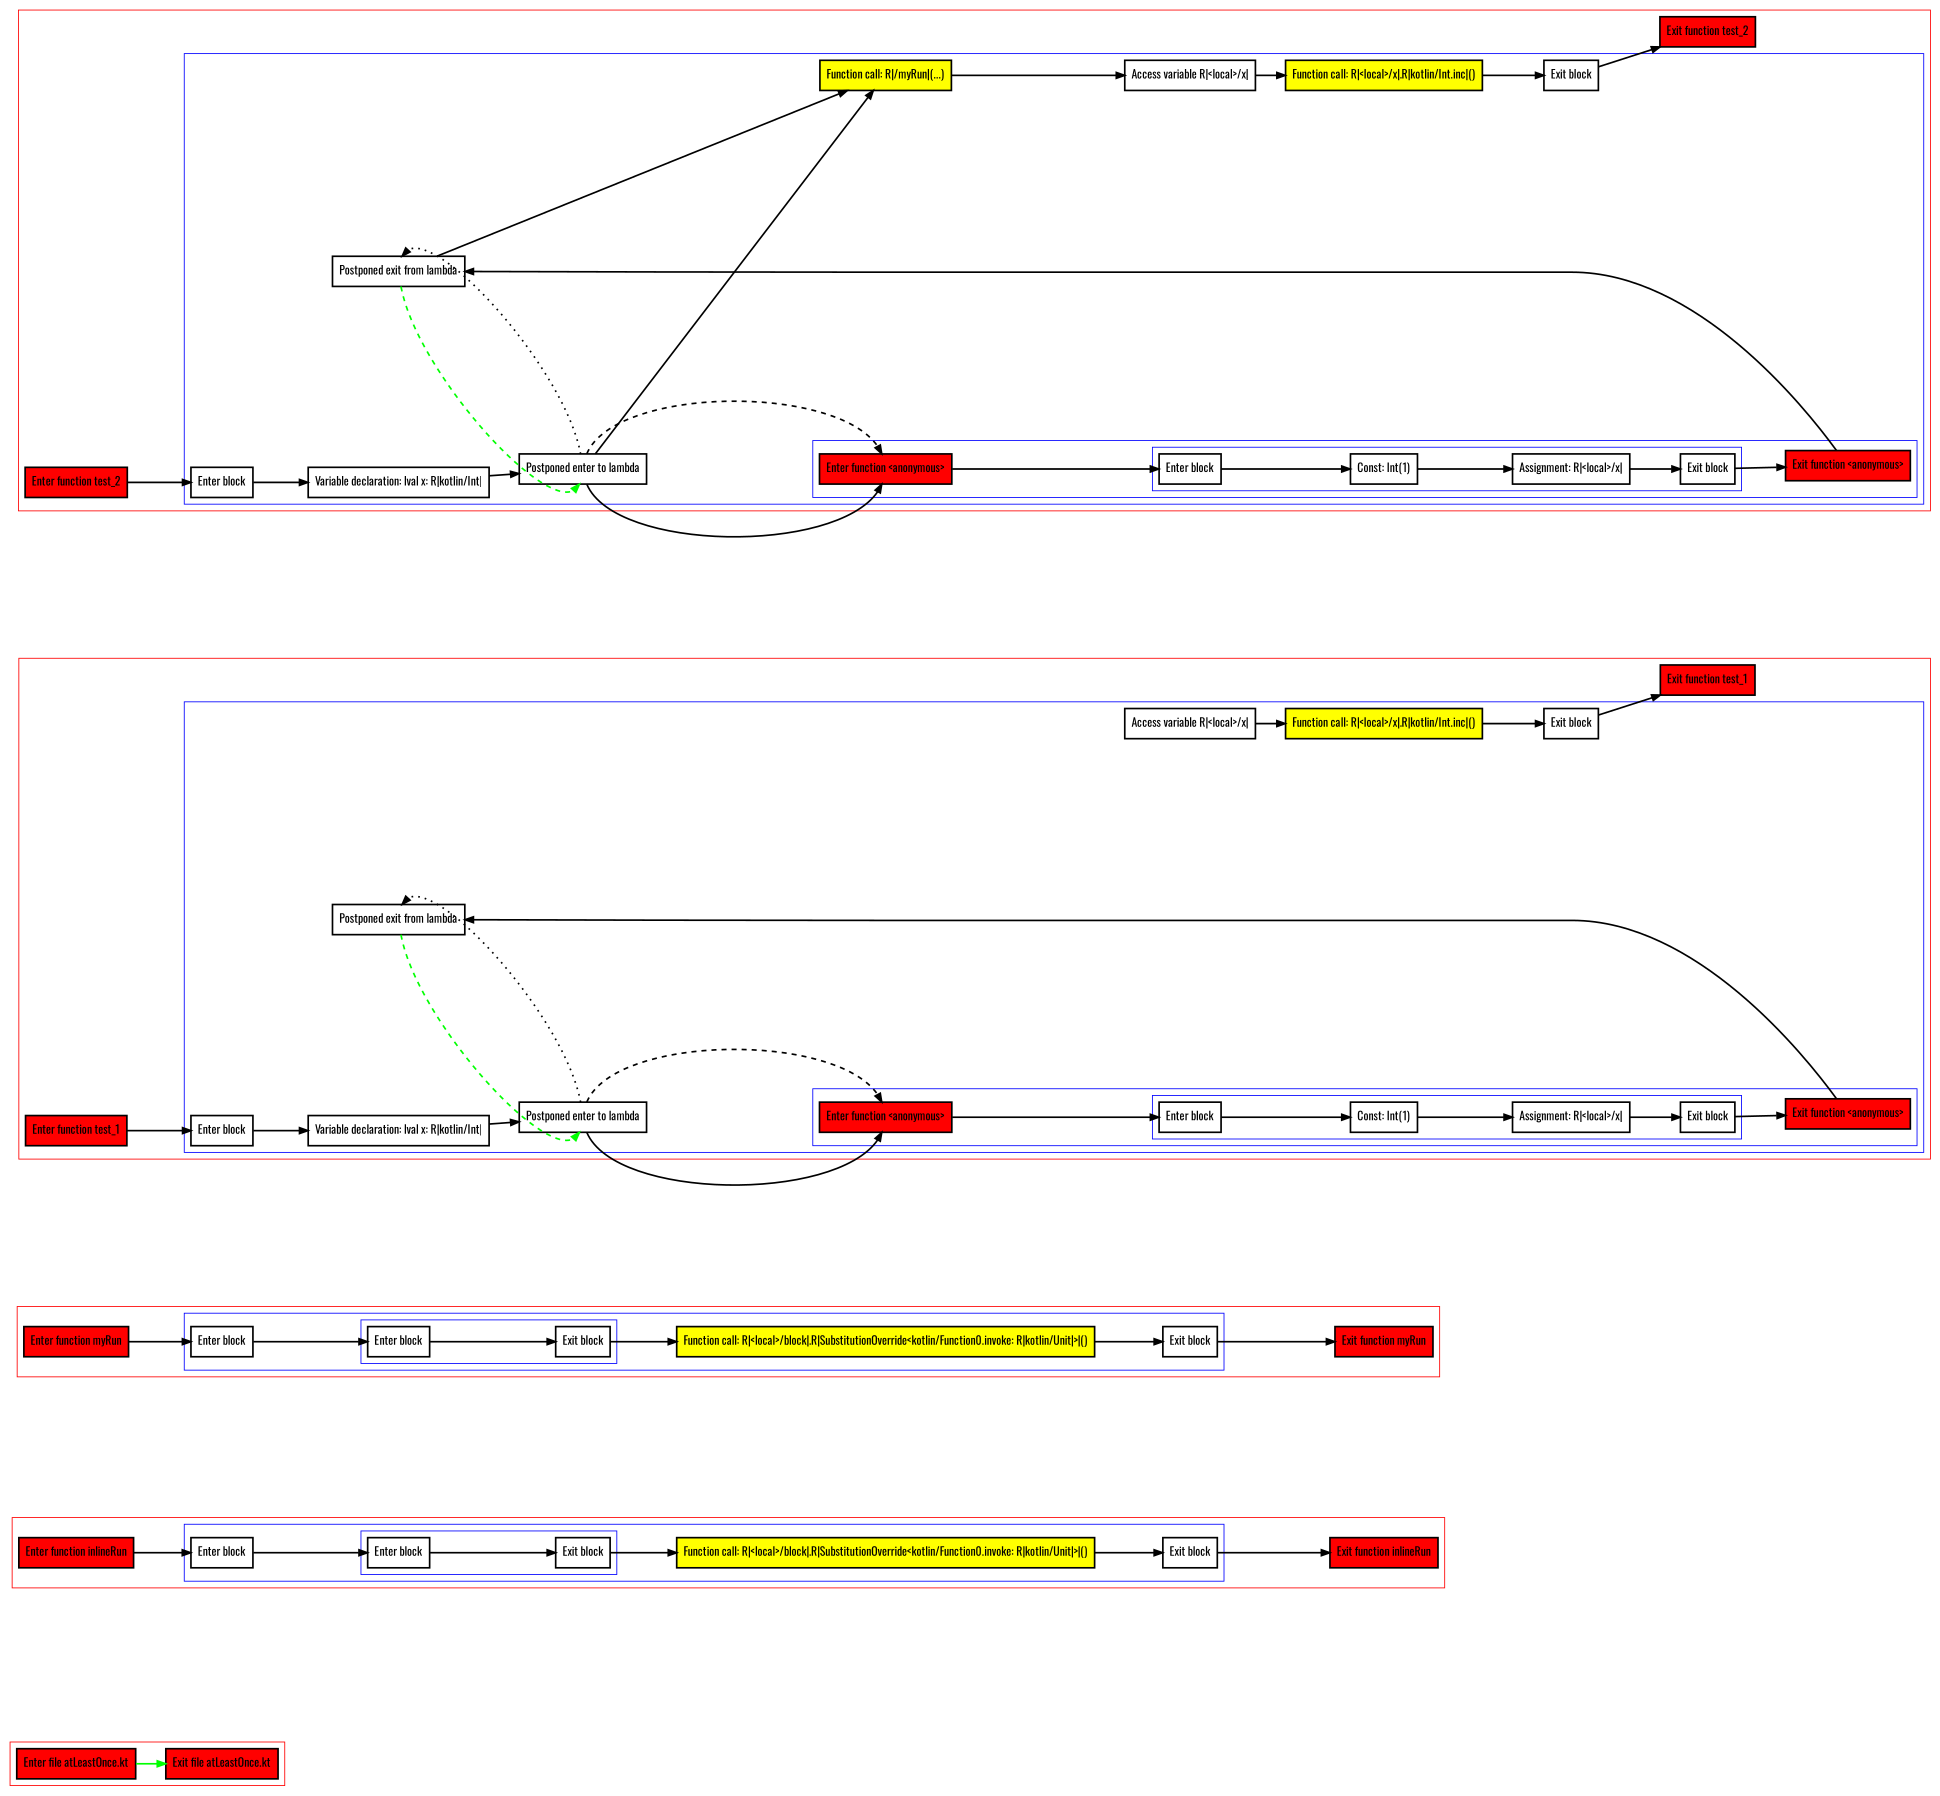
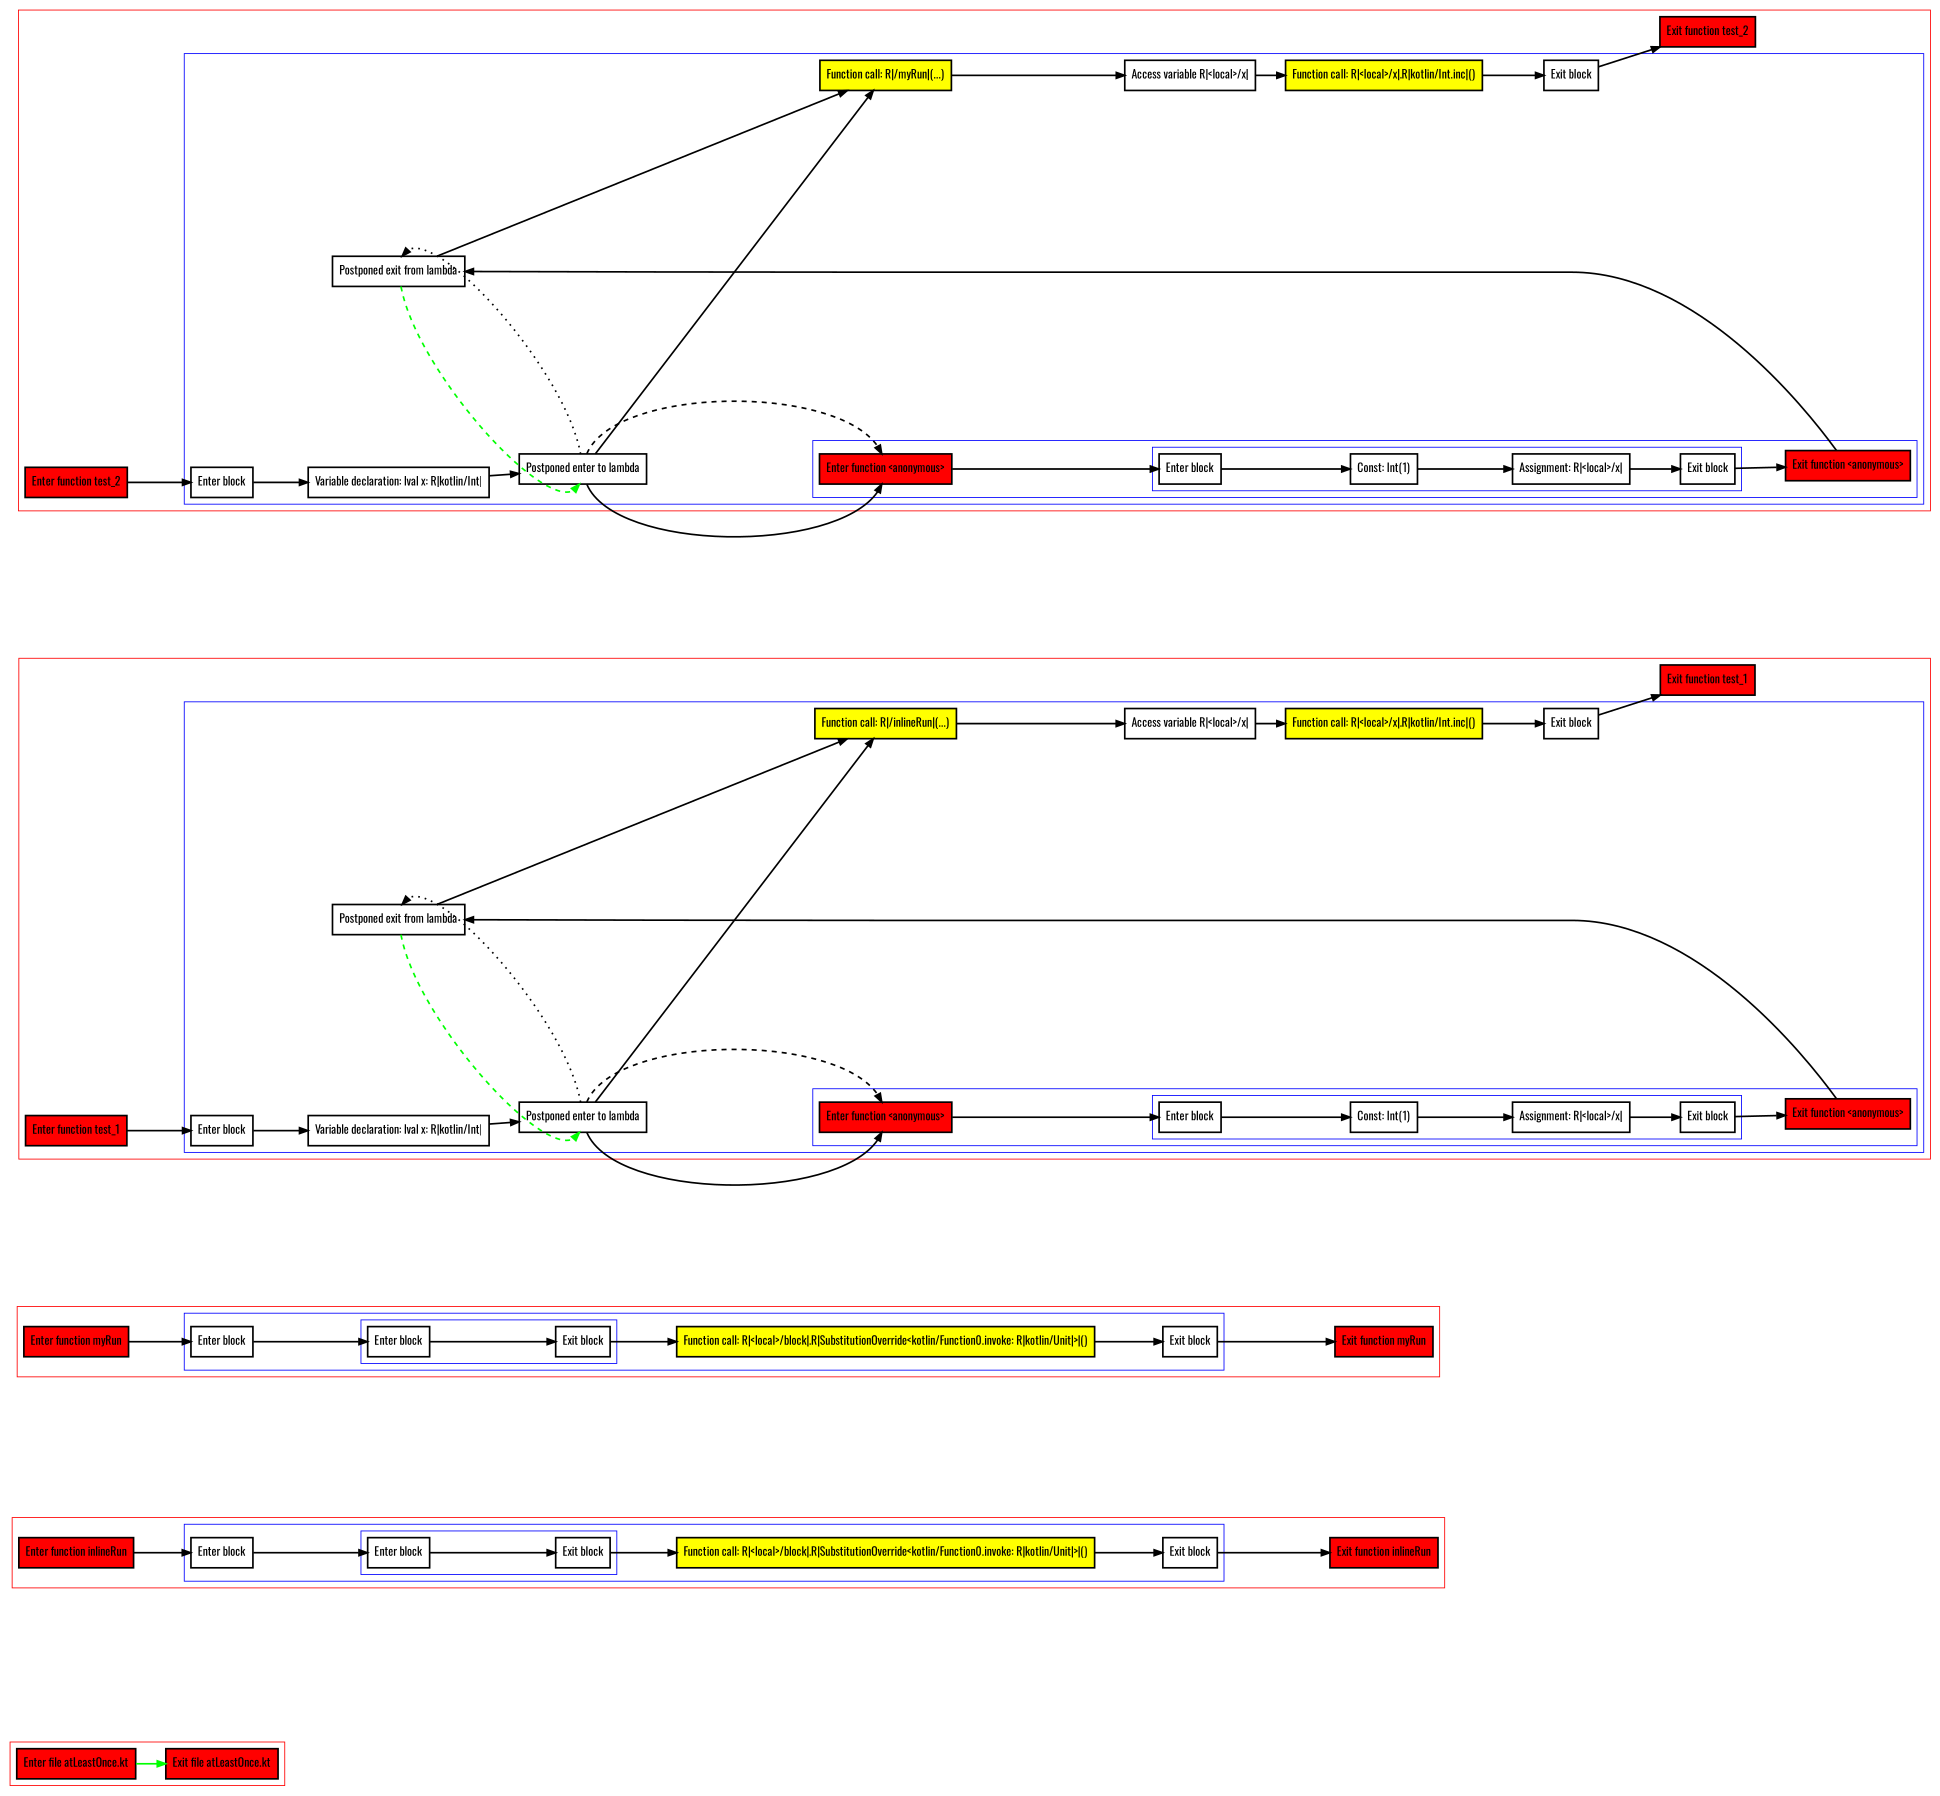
none -> (886, 724)
